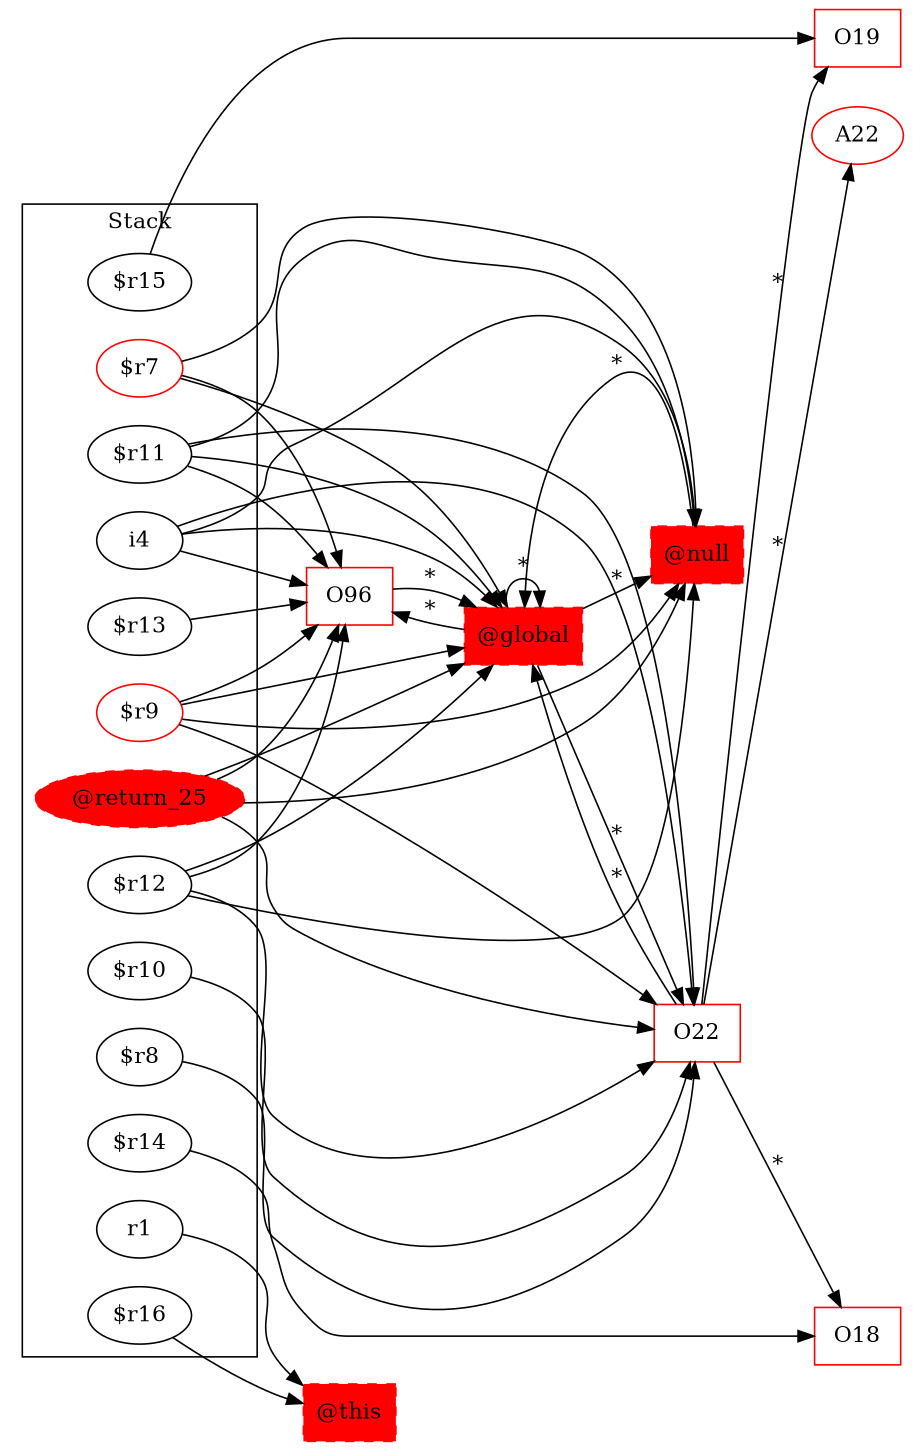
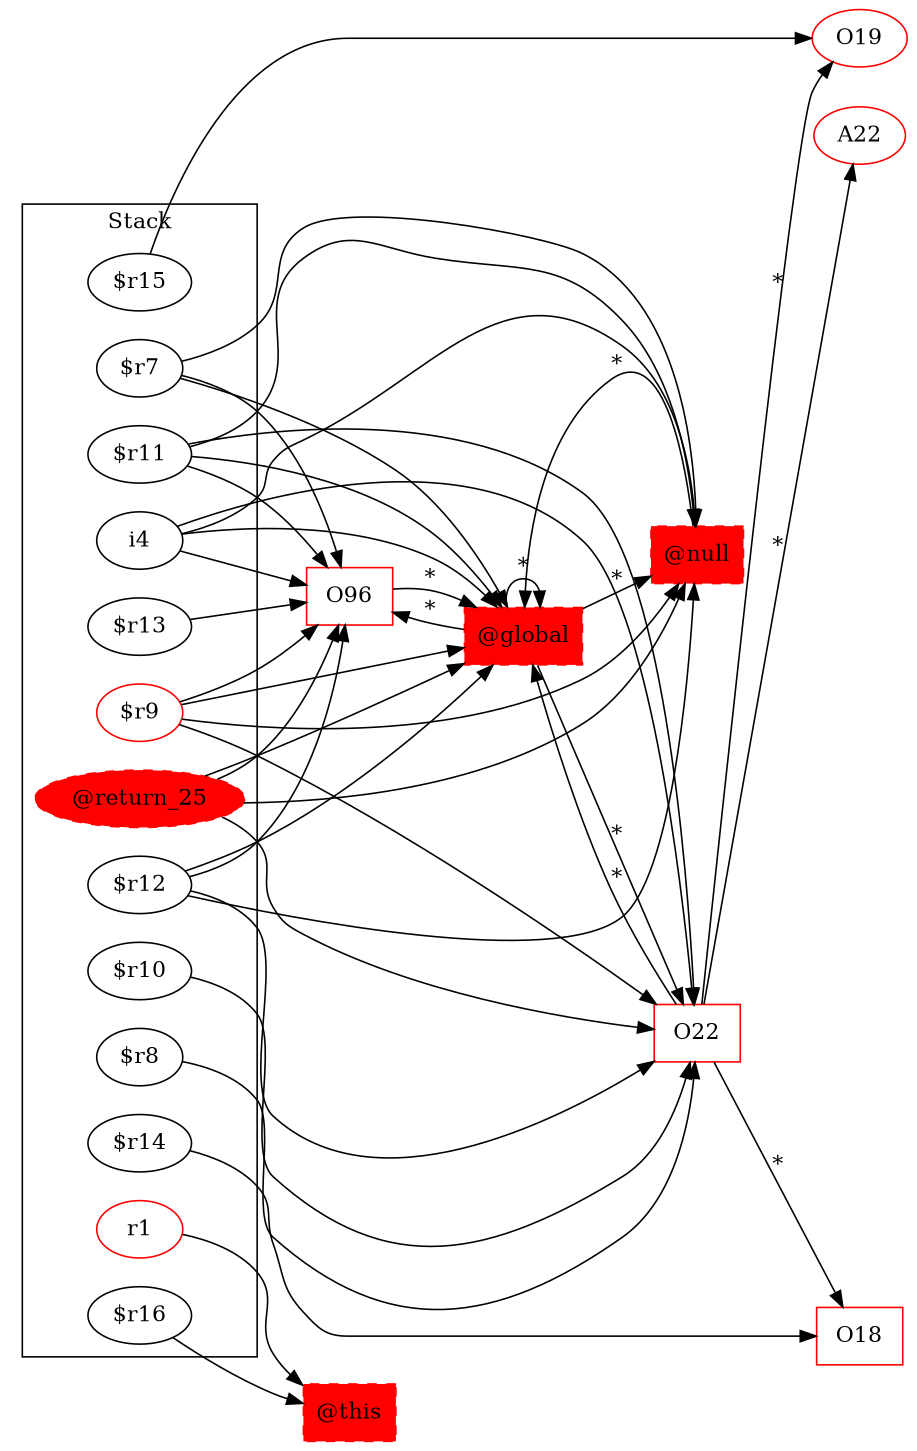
(858, 38) -> (860, 38)
(140, 368) -> (140, 368)
(140, 1229) -> (140, 1229)
